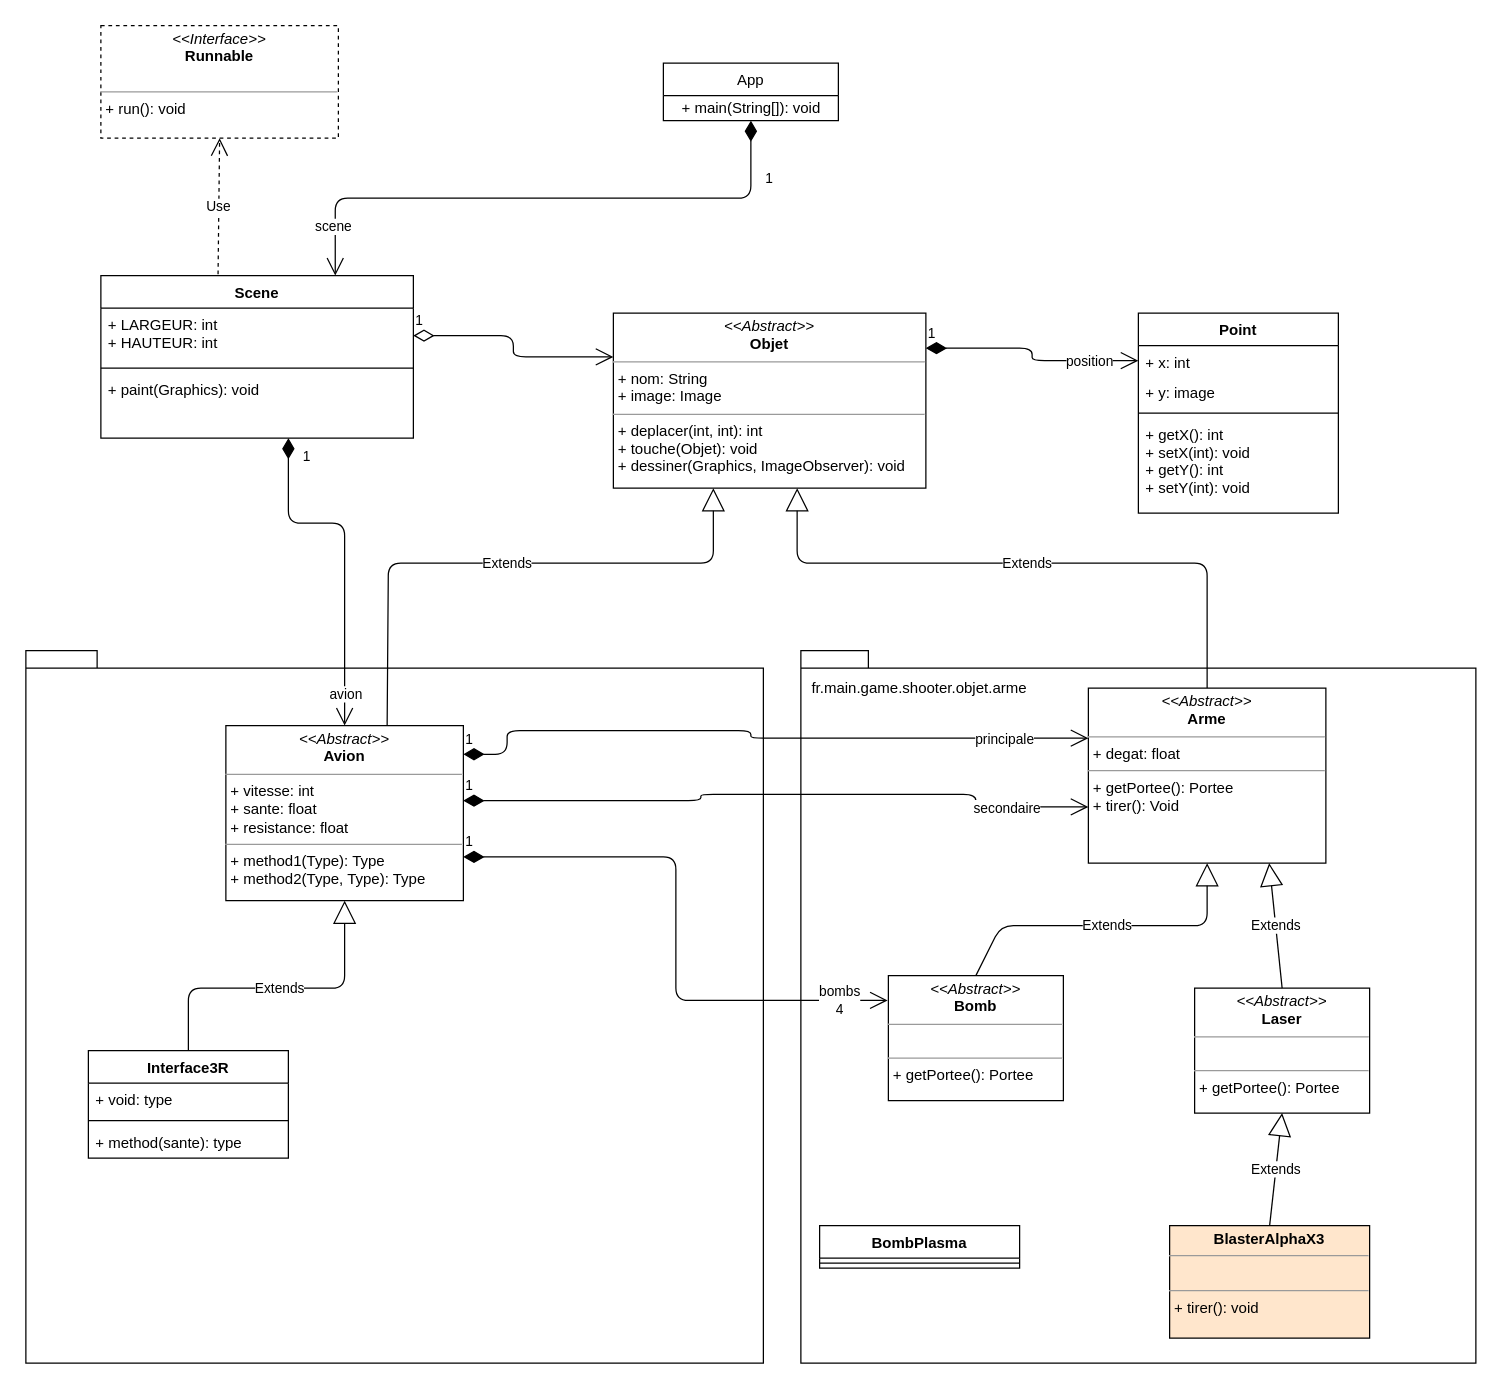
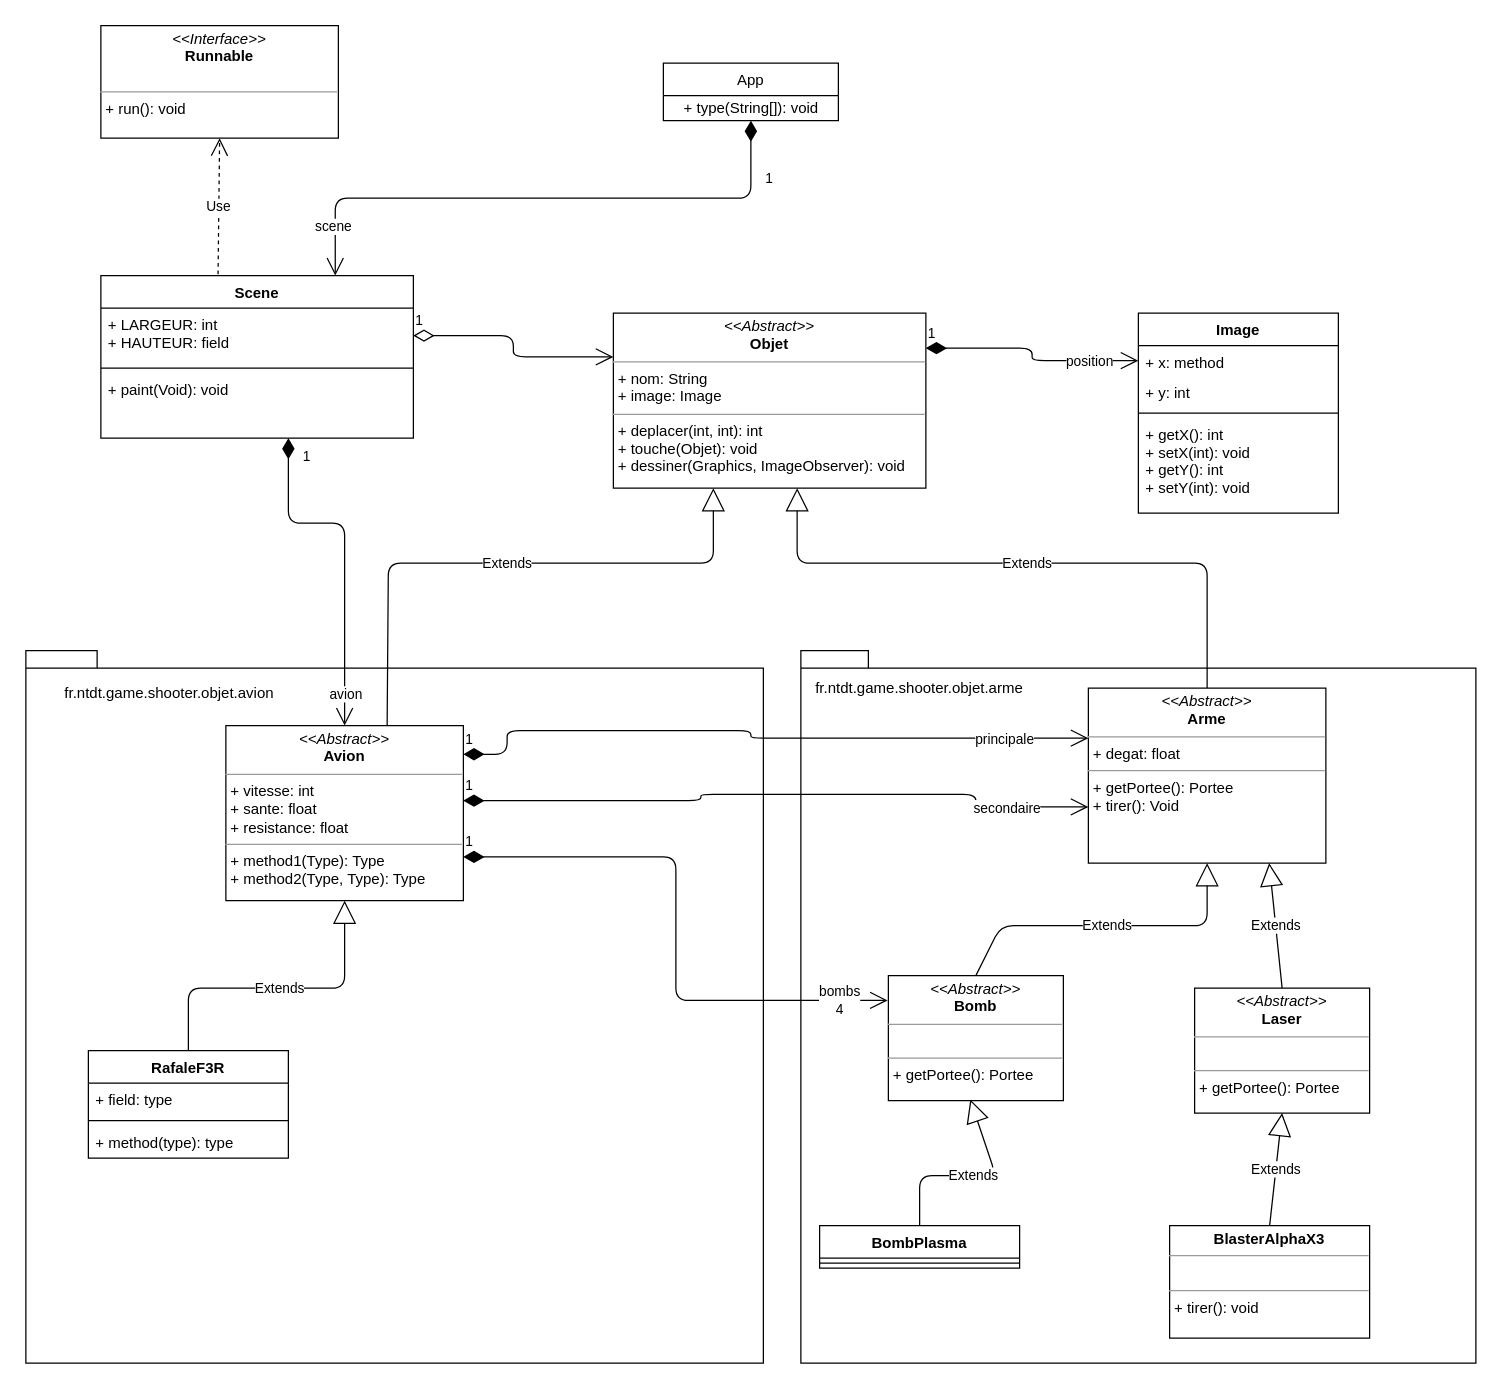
(219, 82) -> (219, 82)
(751, 108) -> (751, 108)
(159, 325) -> (159, 325)
(1238, 330) -> (1238, 330)
(1171, 363) -> (1185, 363)
(192, 390) -> (176, 390)
(1179, 393) -> (1171, 393)
(919, 688) -> (919, 688)
none -> (169, 693)
(188, 1068) -> (188, 1068)
(138, 1100) -> (140, 1100)
(177, 1143) -> (173, 1143)
none -> (961, 1176)
(1269, 1282) -> (1269, 1282)
